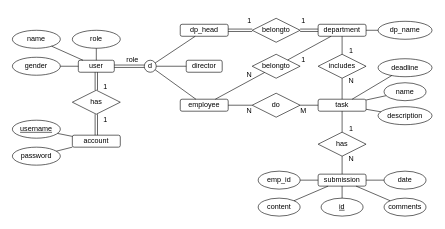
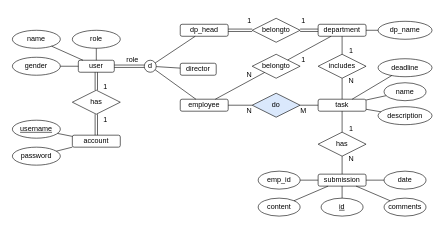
(204, 66) -> (198, 69)
(276, 105) -> (276, 105)
